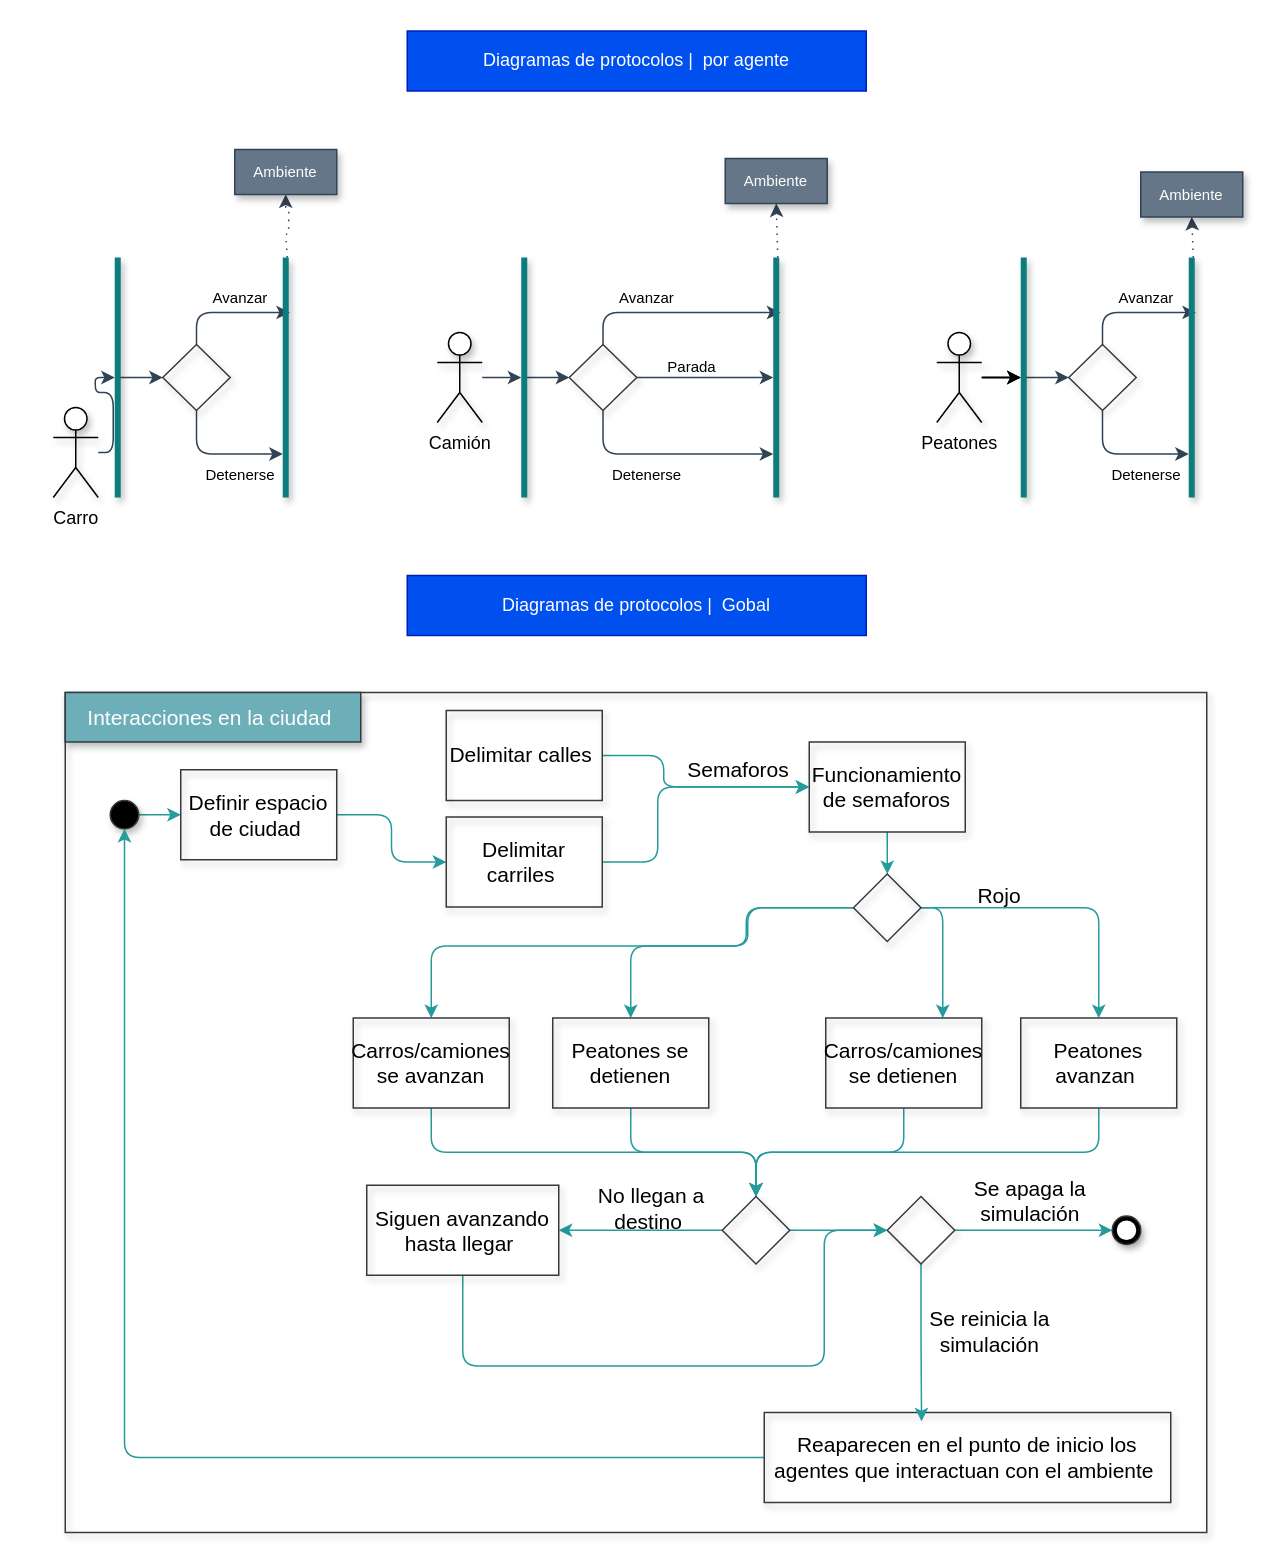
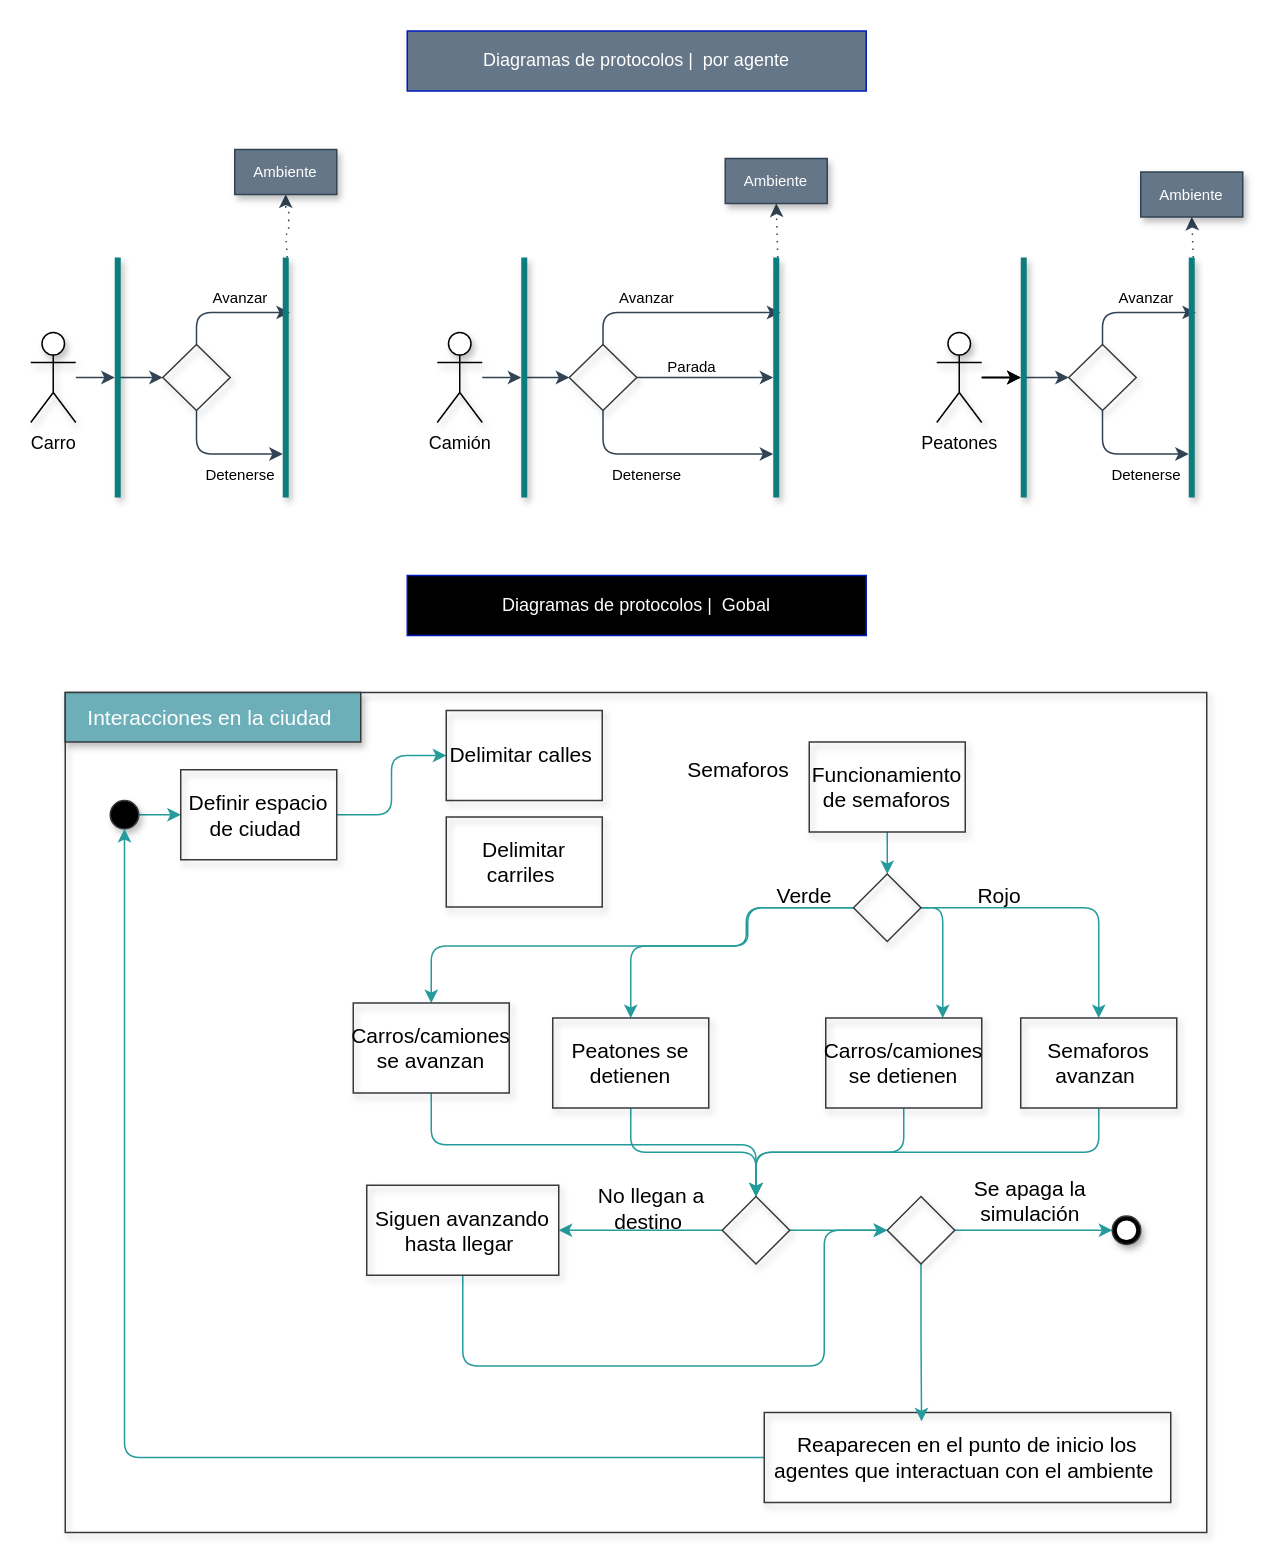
(637, 61) -> (637, 61)
(76, 452) -> (53, 377)
(637, 605) -> (637, 605)
(642, 755) -> none
(658, 847) -> none
(393, 855) -> (392, 769)
none -> (805, 896)
(431, 1063) -> (431, 1048)
(1099, 1063) -> (1099, 1063)
(990, 1331) -> none
